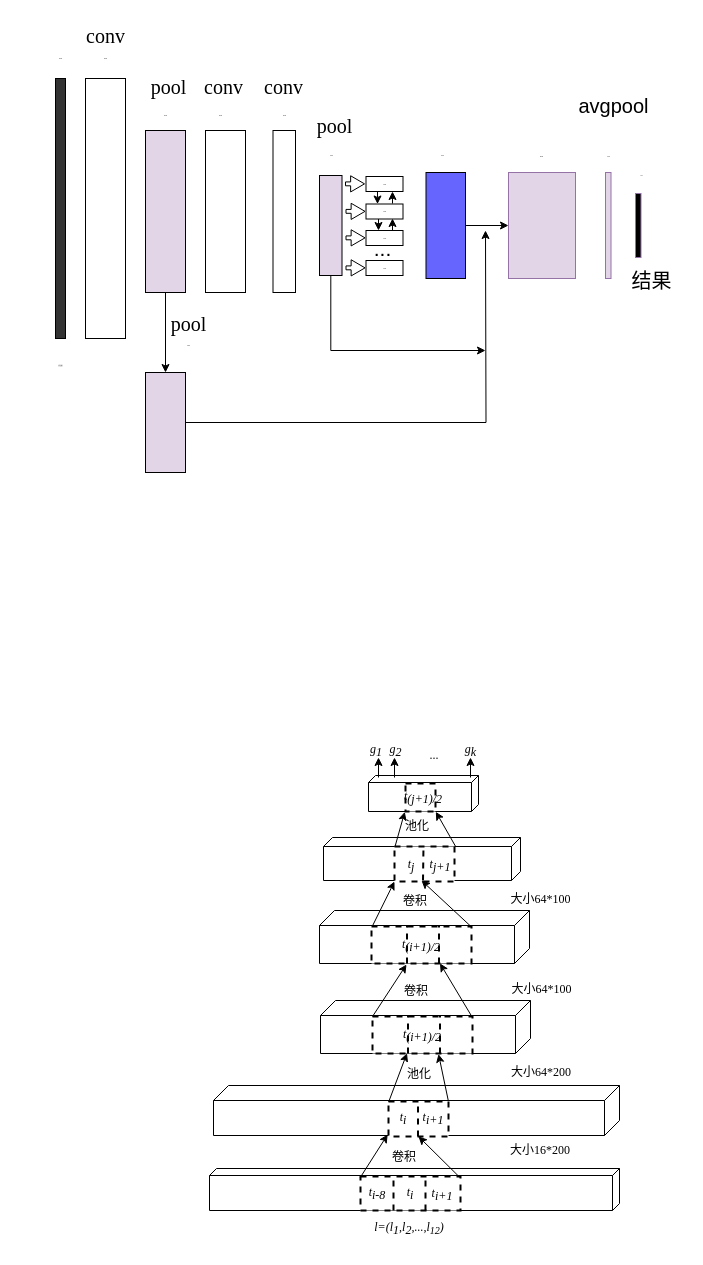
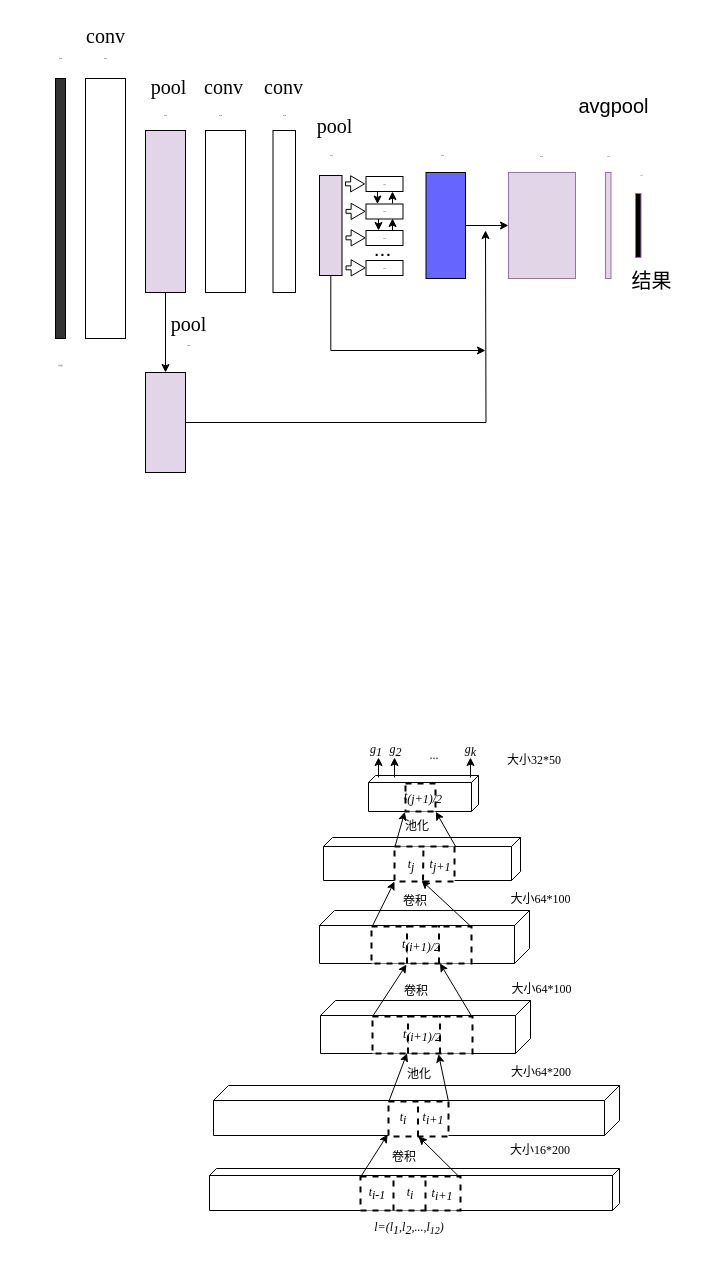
none -> (534, 761)
(378, 1194) -> (378, 1194)
